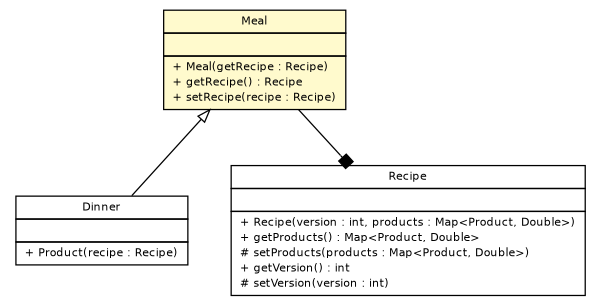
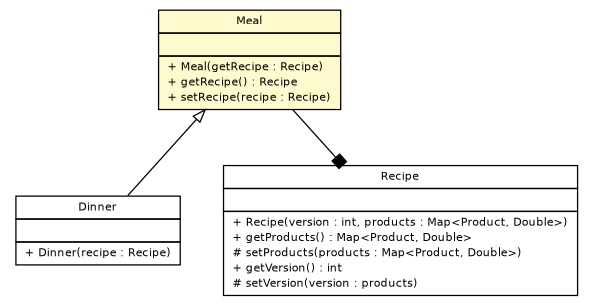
(102, 253) -> (98, 253)
(315, 283) -> (325, 283)
